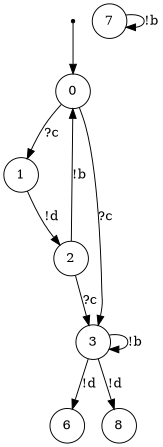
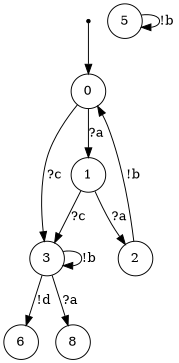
(110, 21) -> (125, 21)
(52, 133) -> (96, 133)
(52, 217) -> (119, 217)
(81, 296) -> (70, 212)
(115, 384) -> (70, 300)
